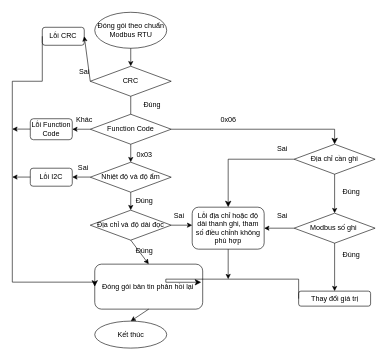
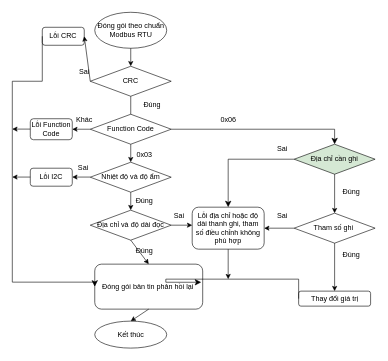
(335, 159) -> (335, 159)
(335, 228) -> (335, 228)
